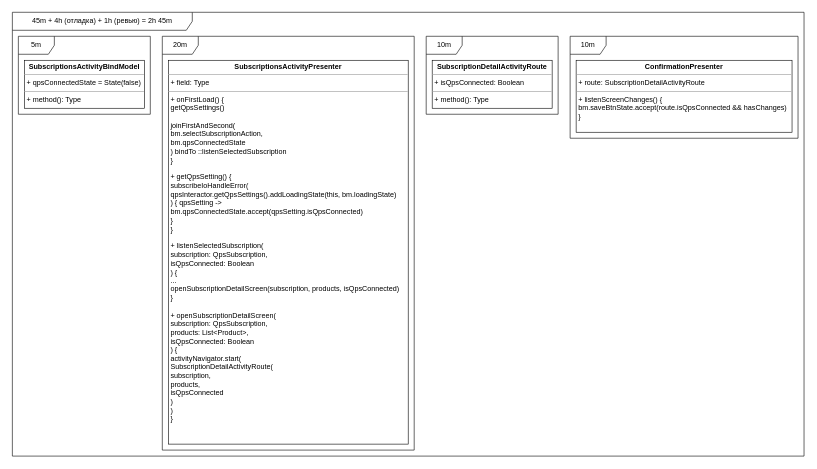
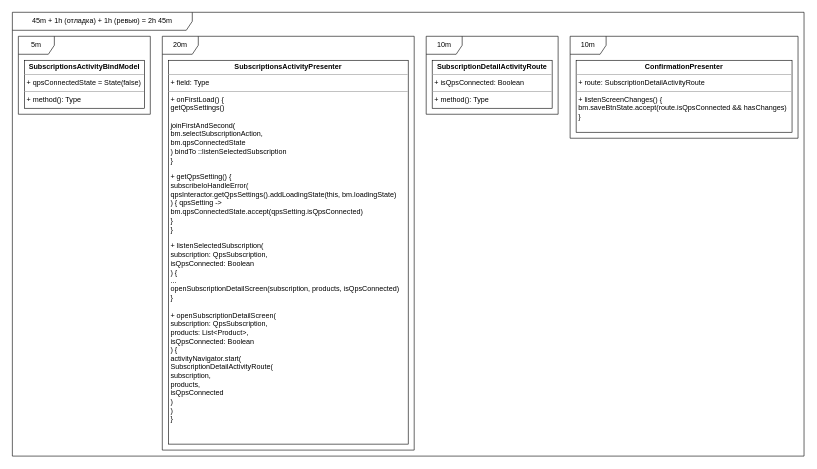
(102, 21) -> (102, 21)
